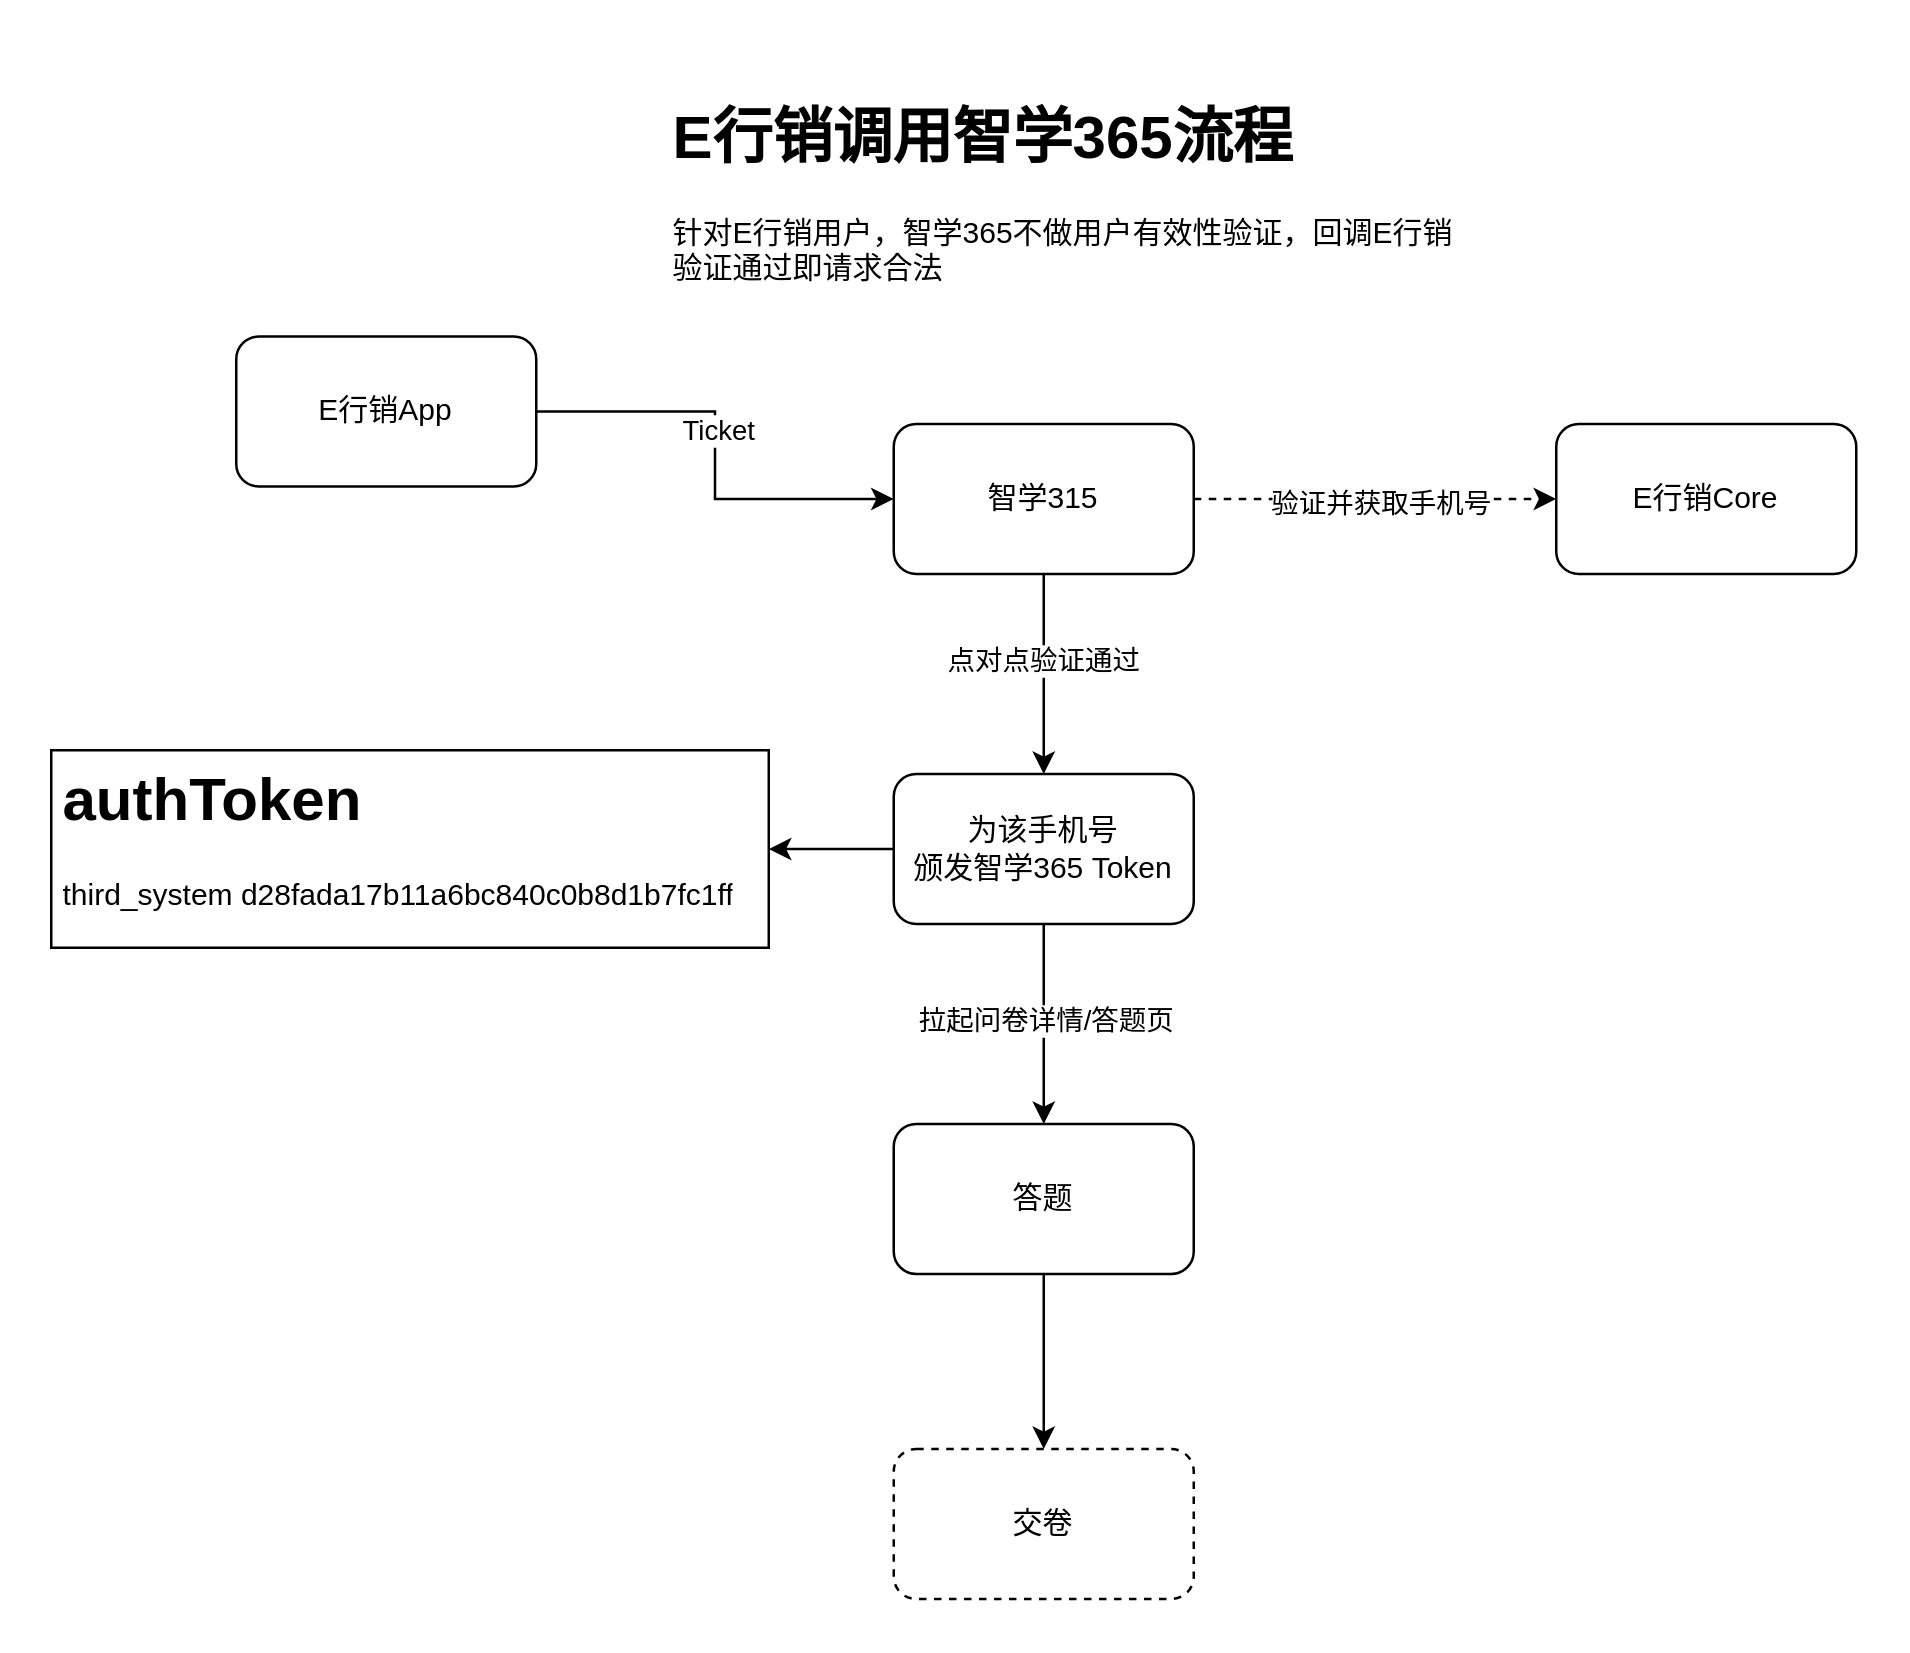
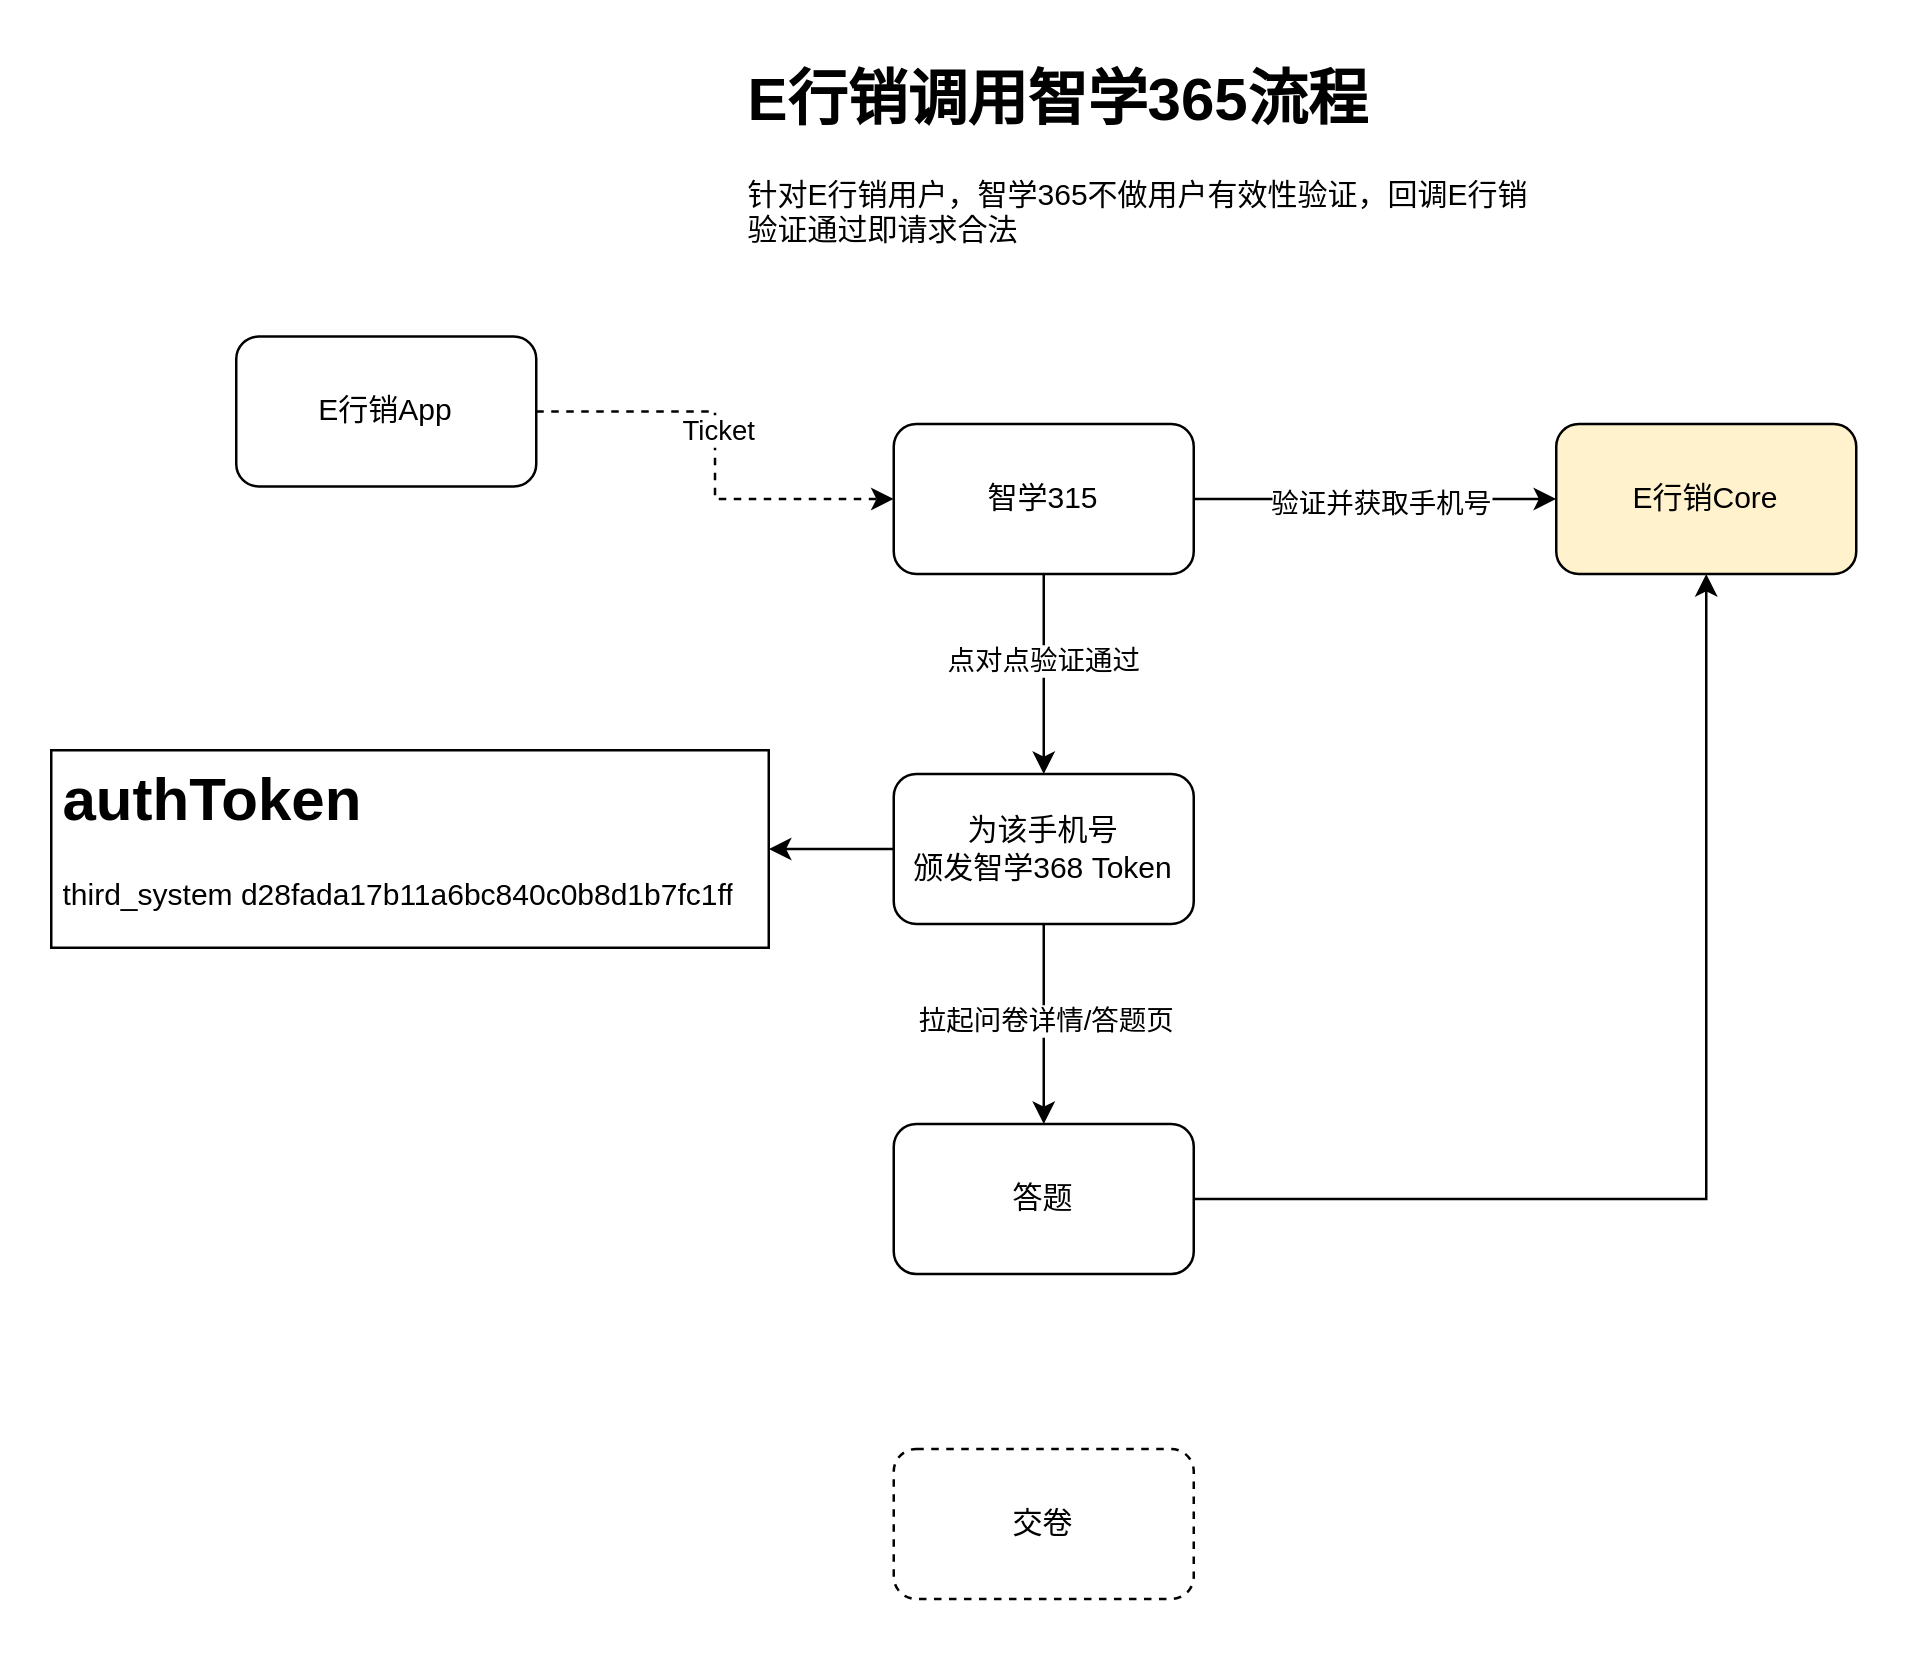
(1074, 189) -> (1149, 151)
(765, 499) -> (765, 499)
(1234, 499) -> (1234, 499)
(1706, 499) -> (1706, 499)
(1044, 849) -> (1044, 849)
(1044, 1353) -> (1706, 1151)
